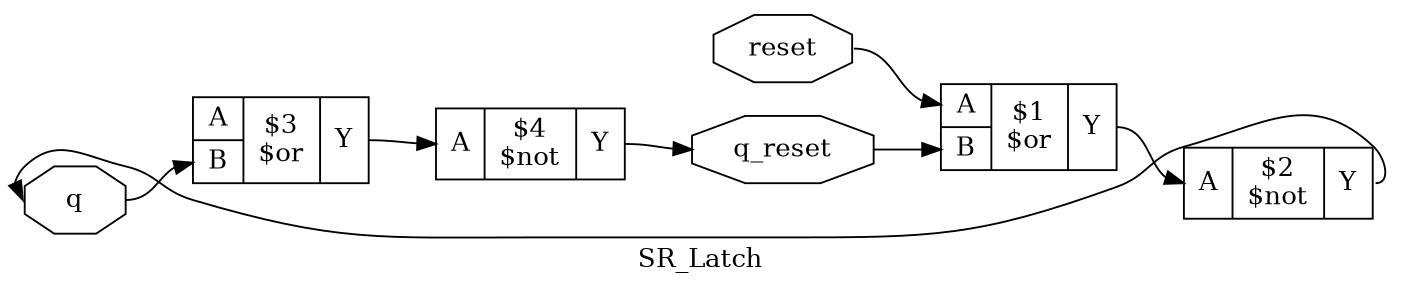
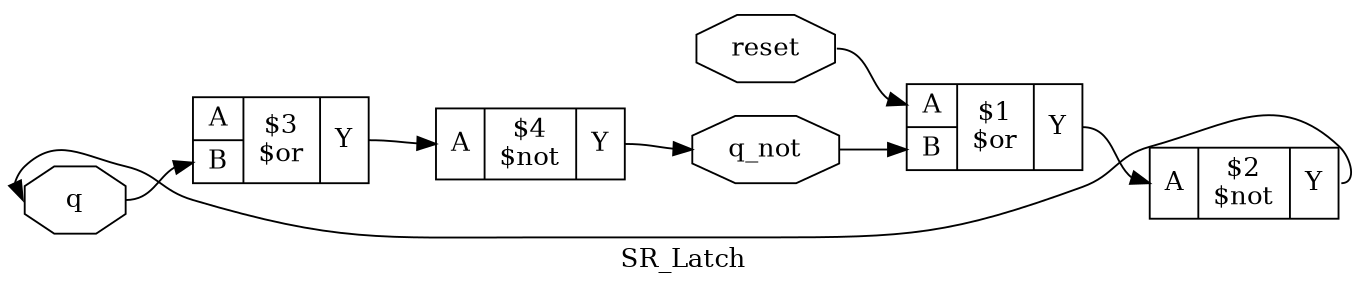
(783, 150) -> (766, 150)
